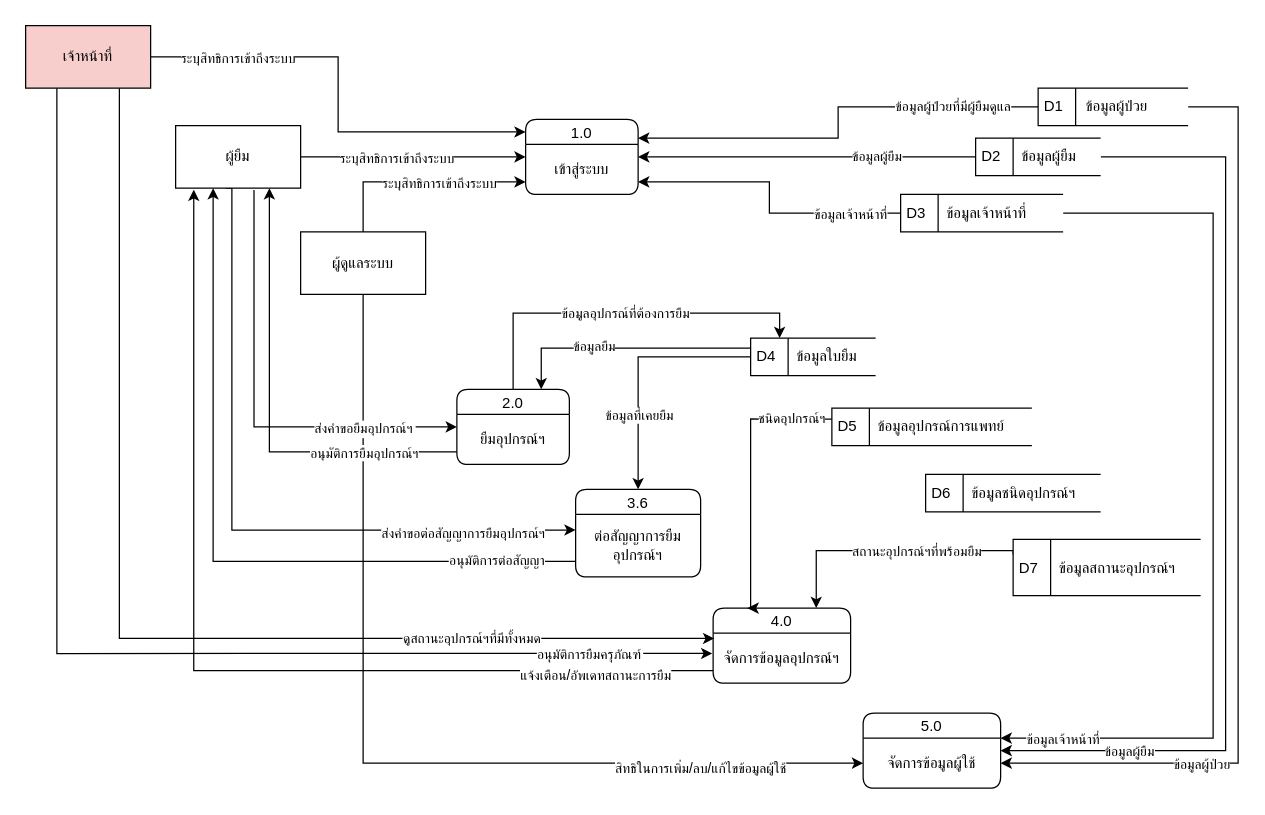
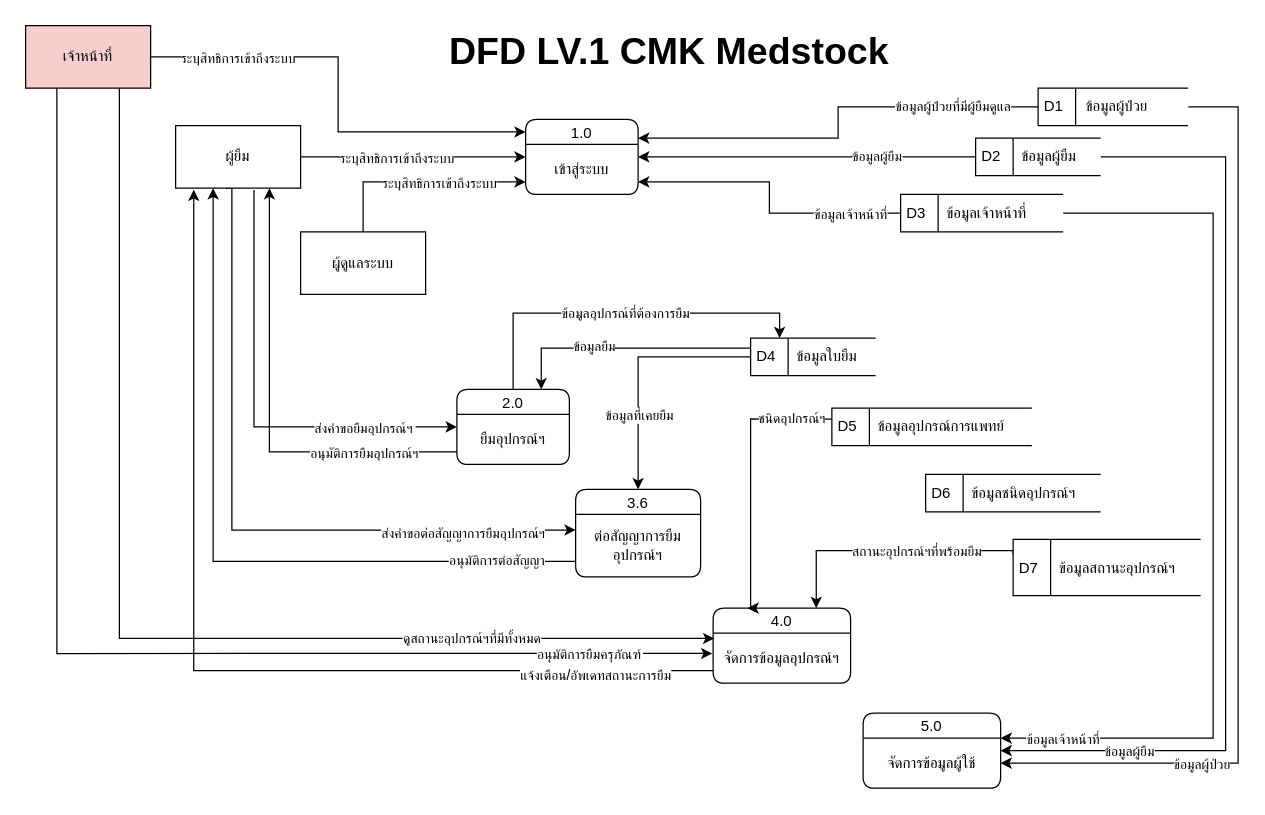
none -> (669, 51)
(363, 739) -> none
